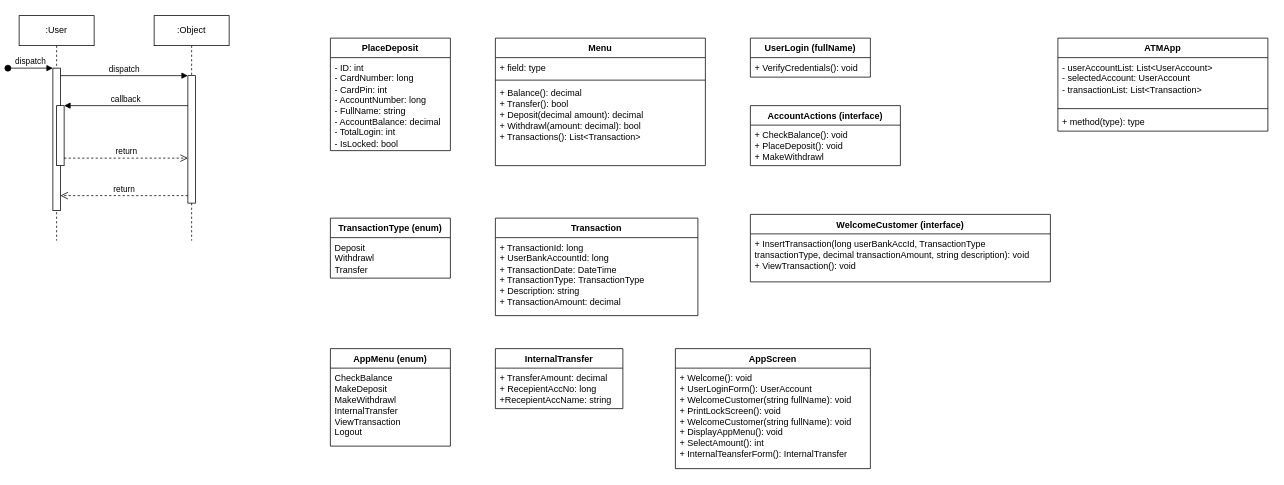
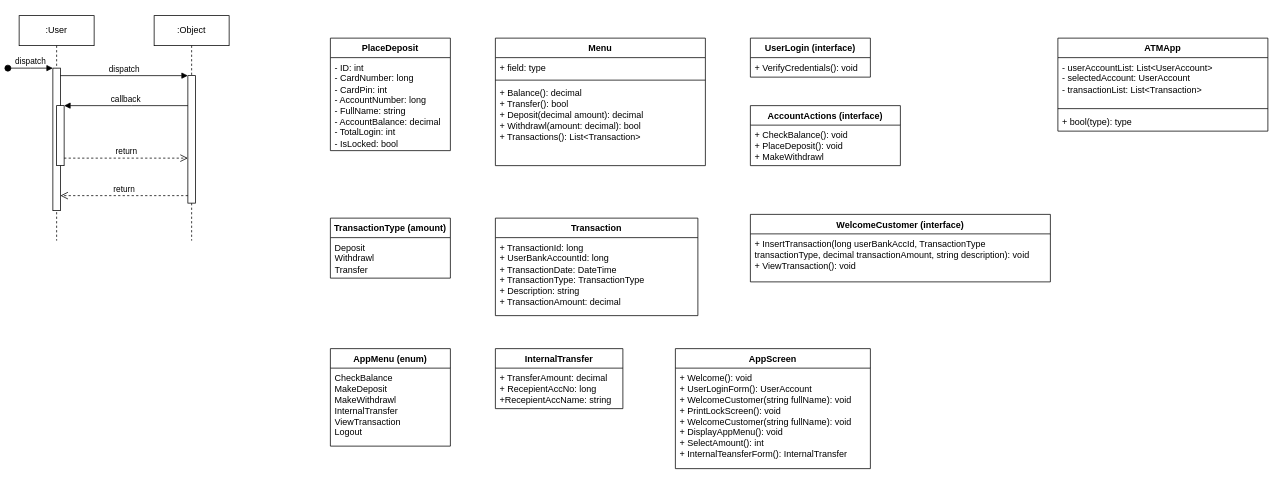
(810, 49) -> (810, 49)
(1109, 122) -> (1103, 122)
(390, 229) -> (390, 234)
